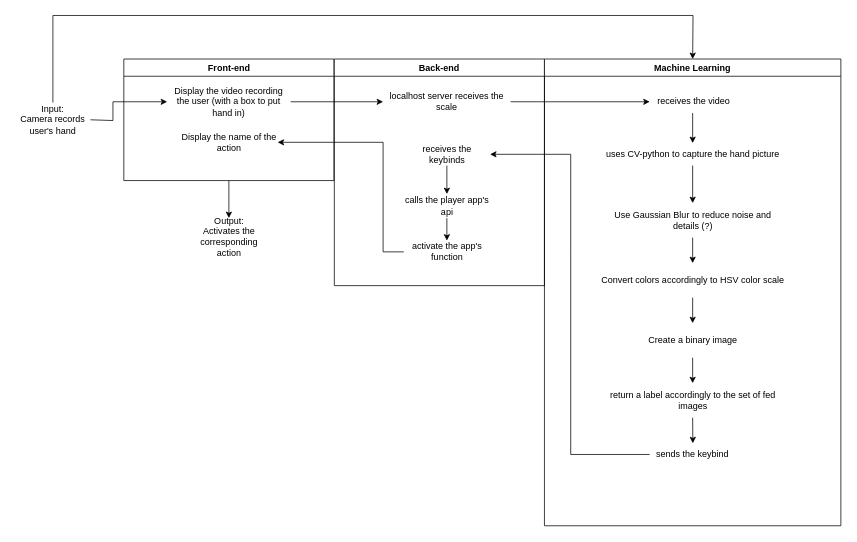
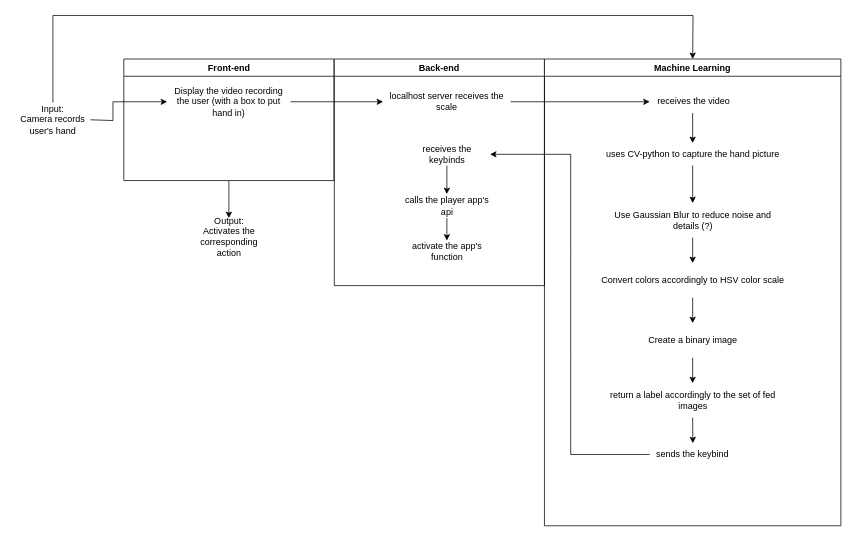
(229, 142) -> none
(336, 142) -> none
